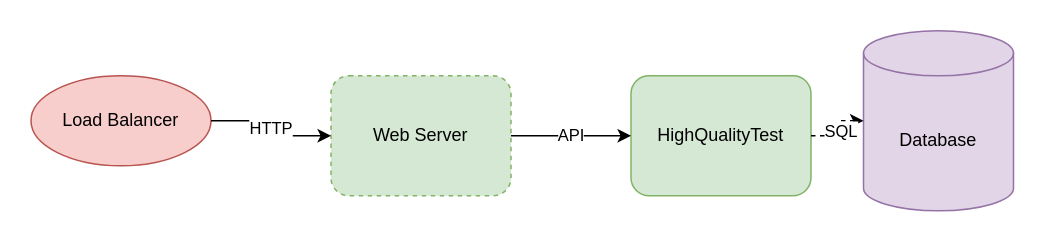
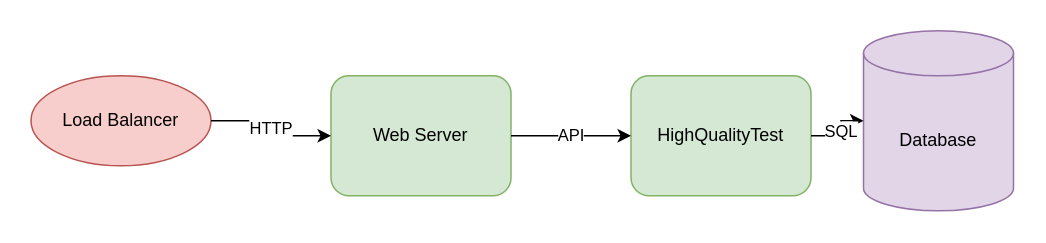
(845, 121) -> (845, 121)
(421, 136) -> (421, 136)
